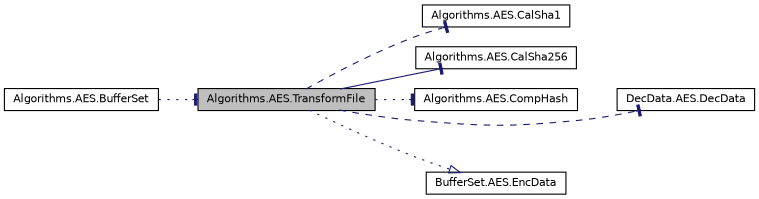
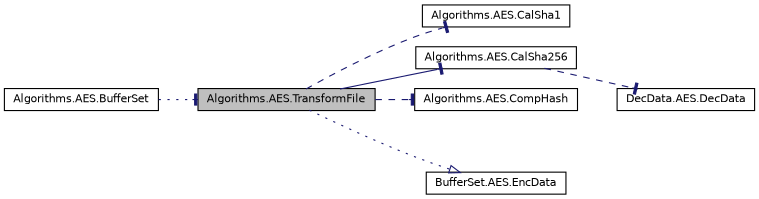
(392, 100) -> (392, 100)
(488, 125) -> (588, 78)
